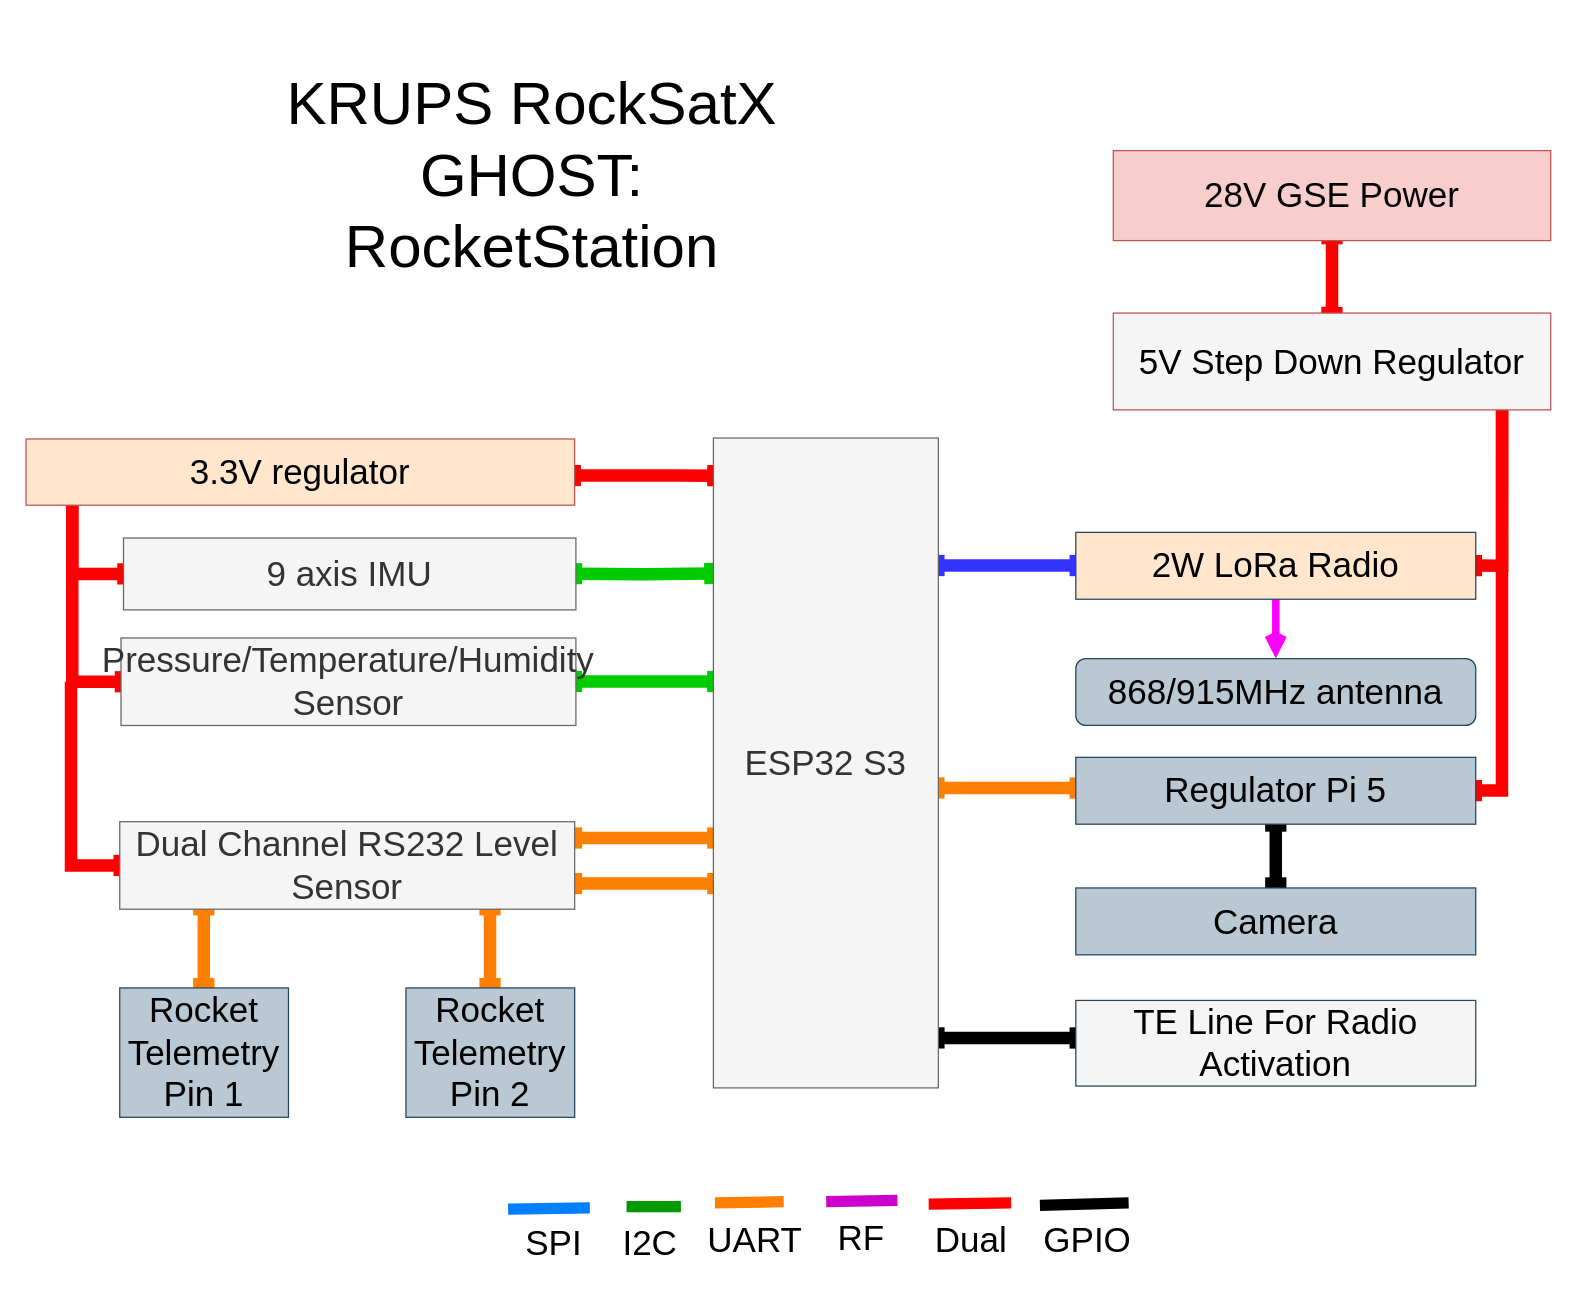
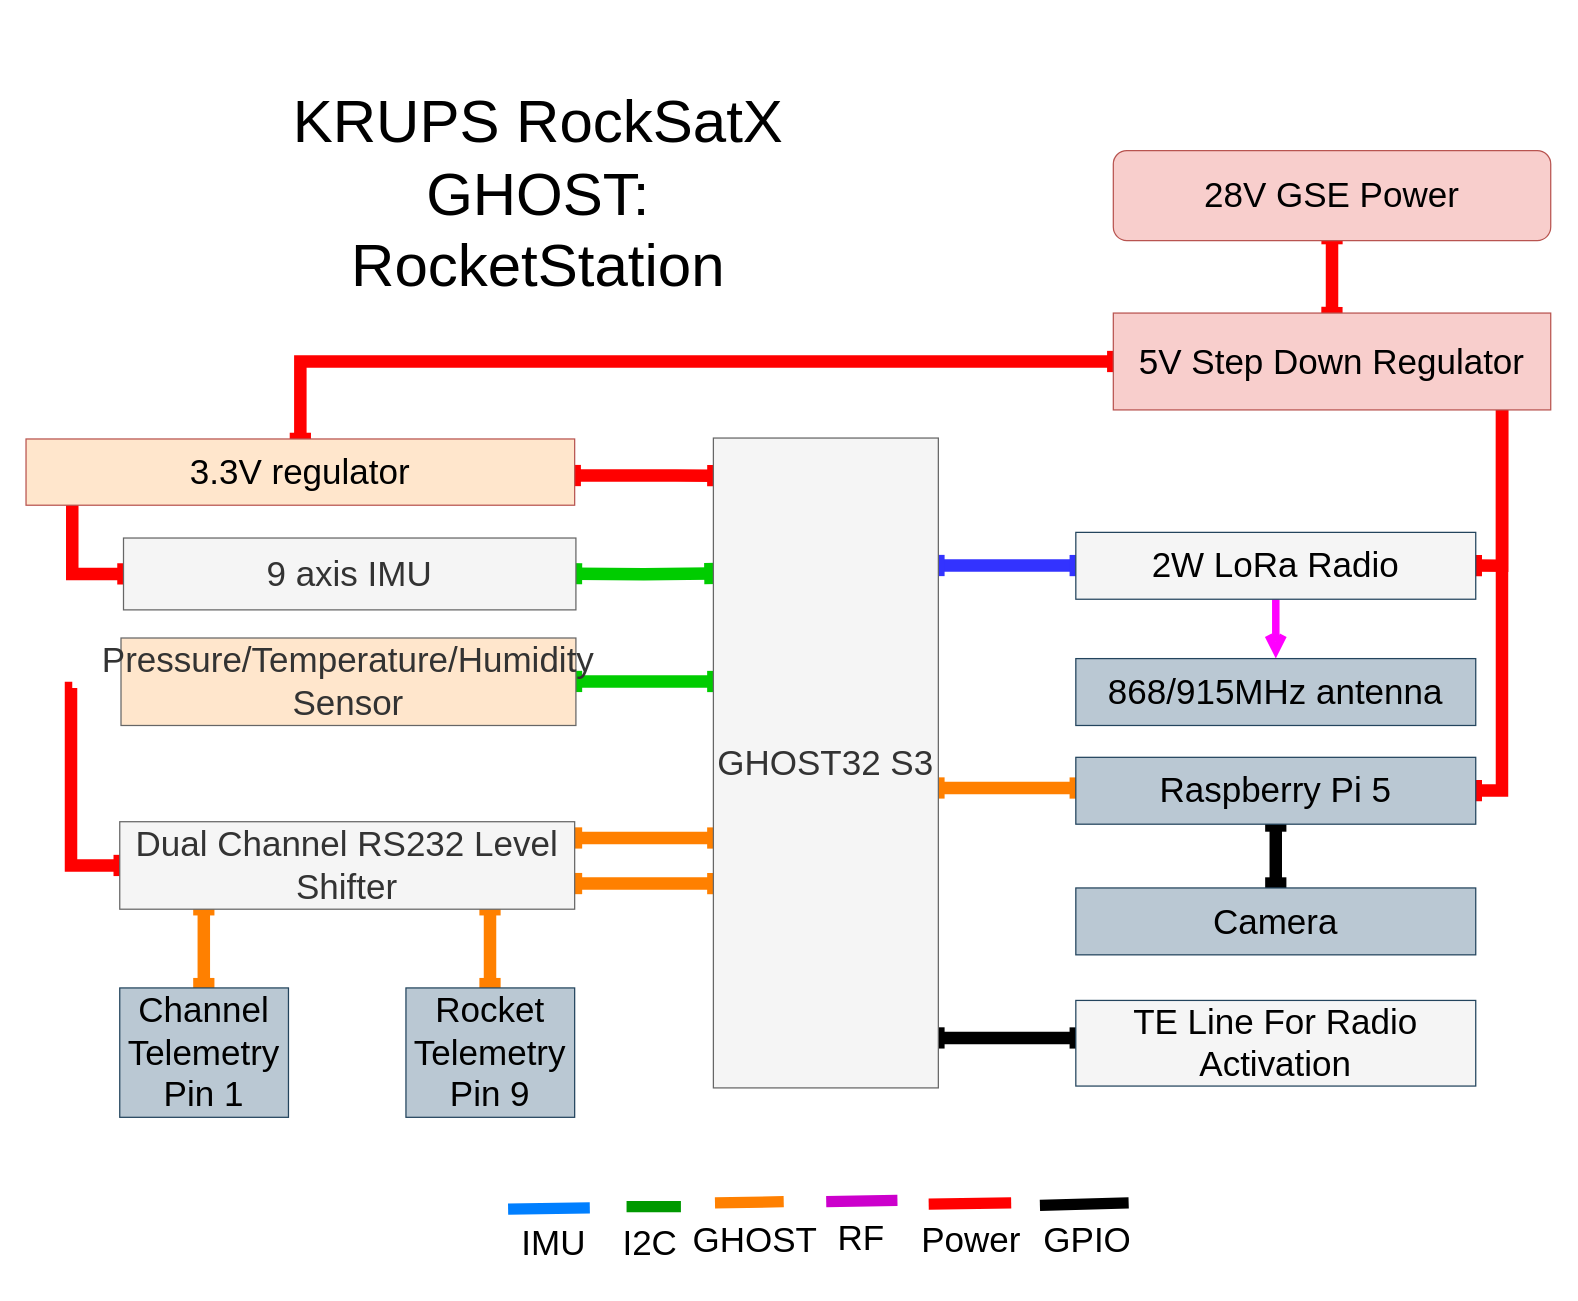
(532, 176) -> (538, 194)
(1332, 196) -> (1332, 196)
none -> (668, 362)
(1332, 362) -> (1332, 362)
(1276, 566) -> (1276, 566)
(72, 654) -> none
(348, 682) -> (348, 682)
(1276, 692) -> (1276, 692)
(826, 763) -> (826, 763)
(1276, 791) -> (1276, 791)
(347, 866) -> (347, 866)
(204, 1053) -> (204, 1053)
(490, 1053) -> (490, 1053)
(755, 1241) -> (755, 1241)
(971, 1241) -> (971, 1241)
(554, 1243) -> (554, 1243)
